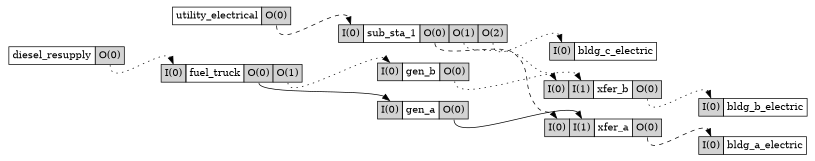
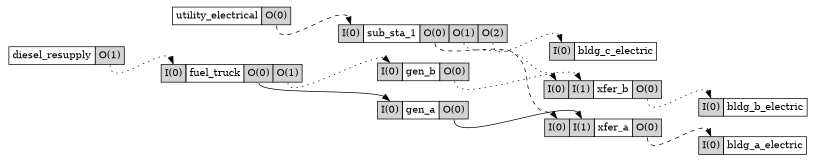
(110, 55) -> (110, 55)
